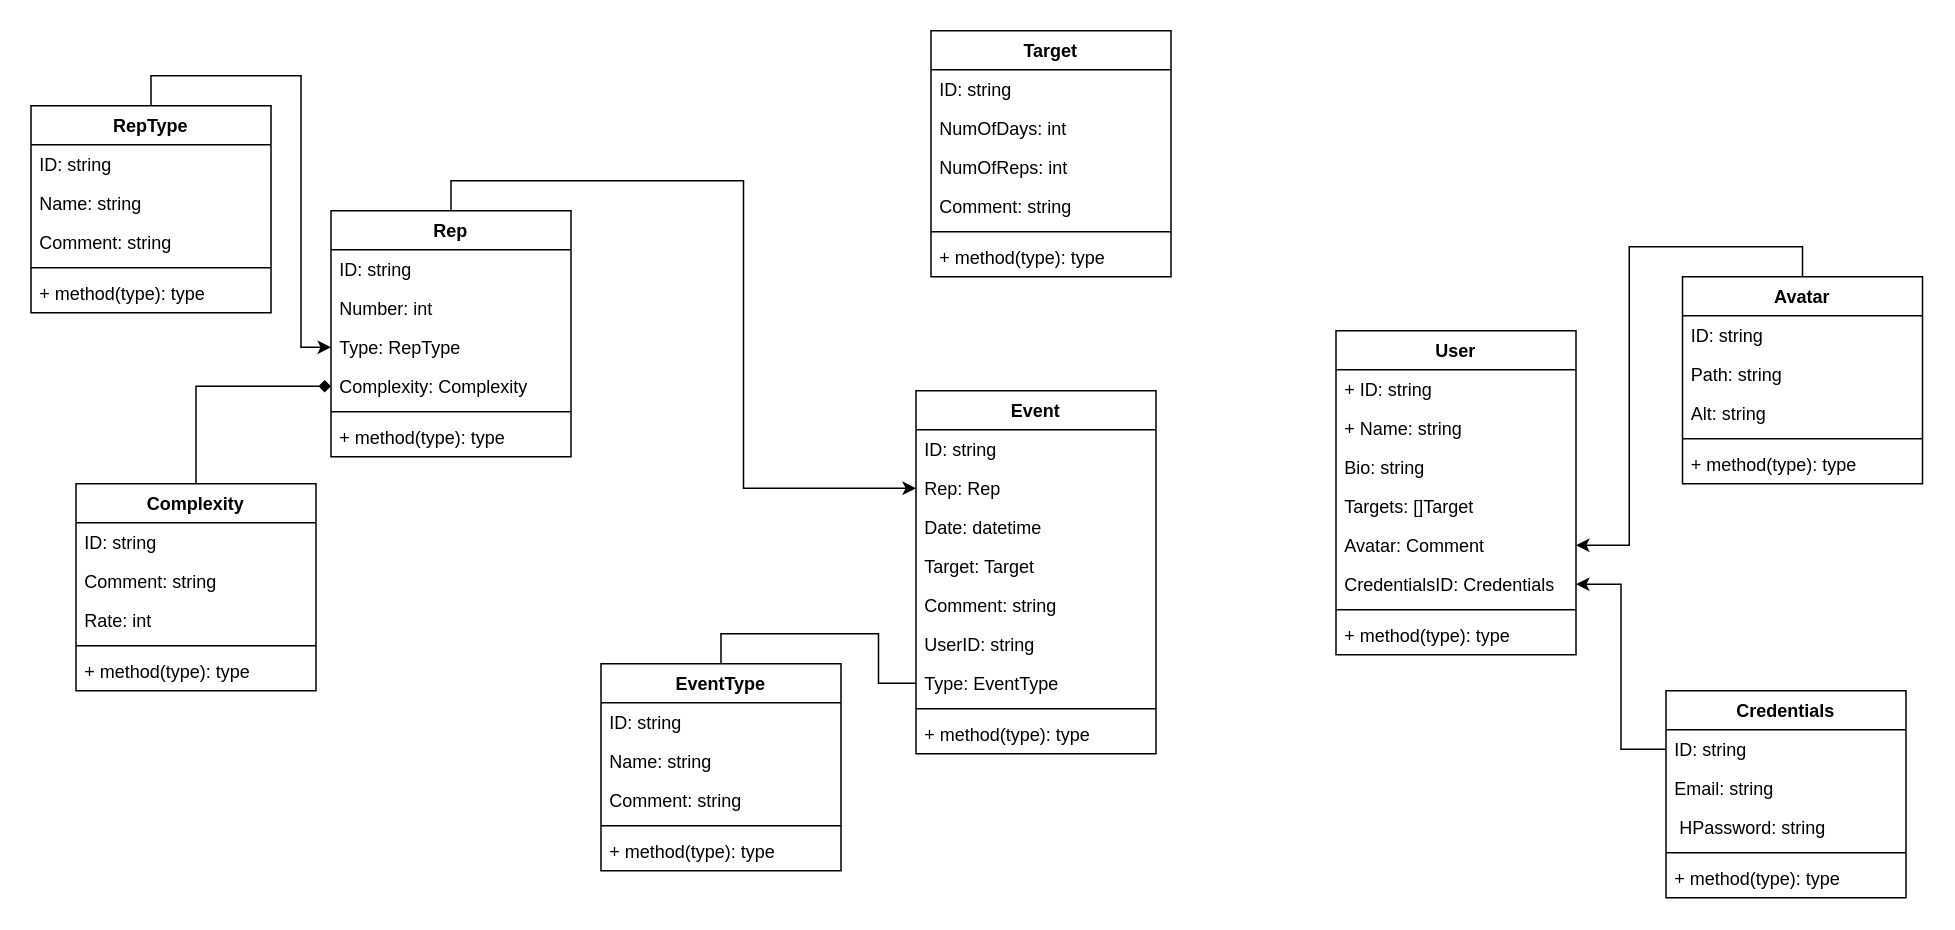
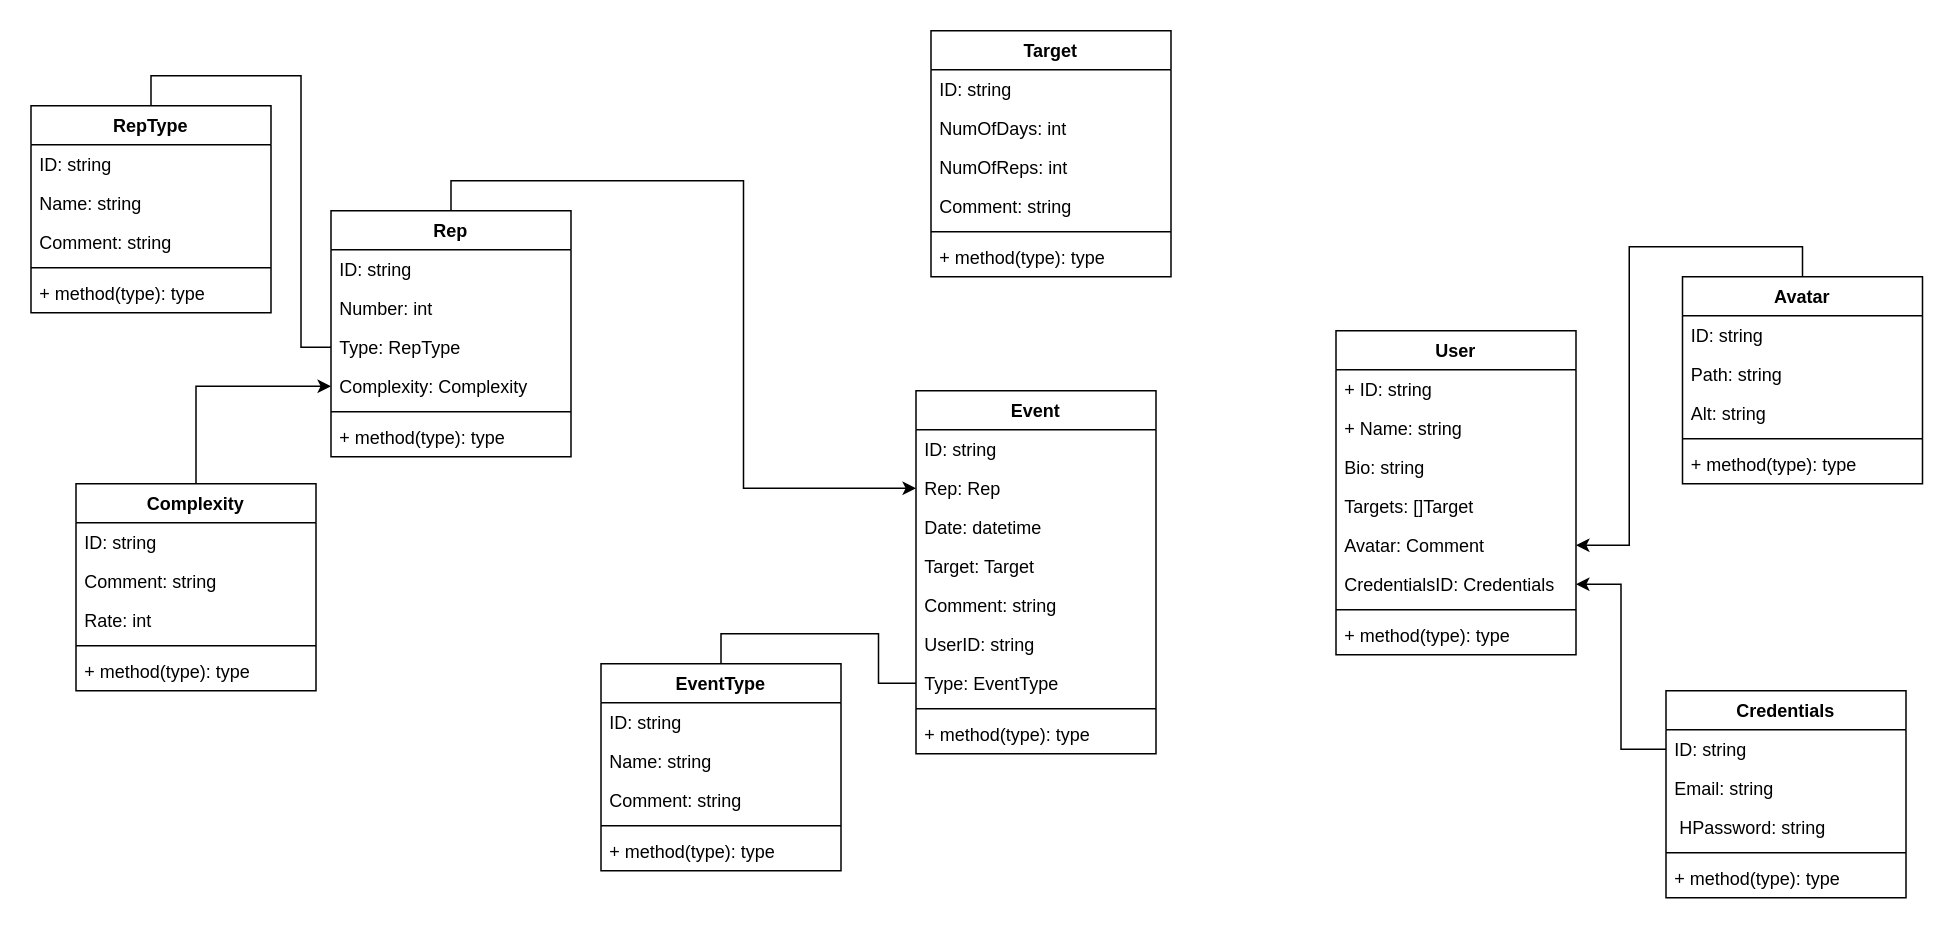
(319, 347) -> (323, 347)
(318, 386) -> (319, 386)
